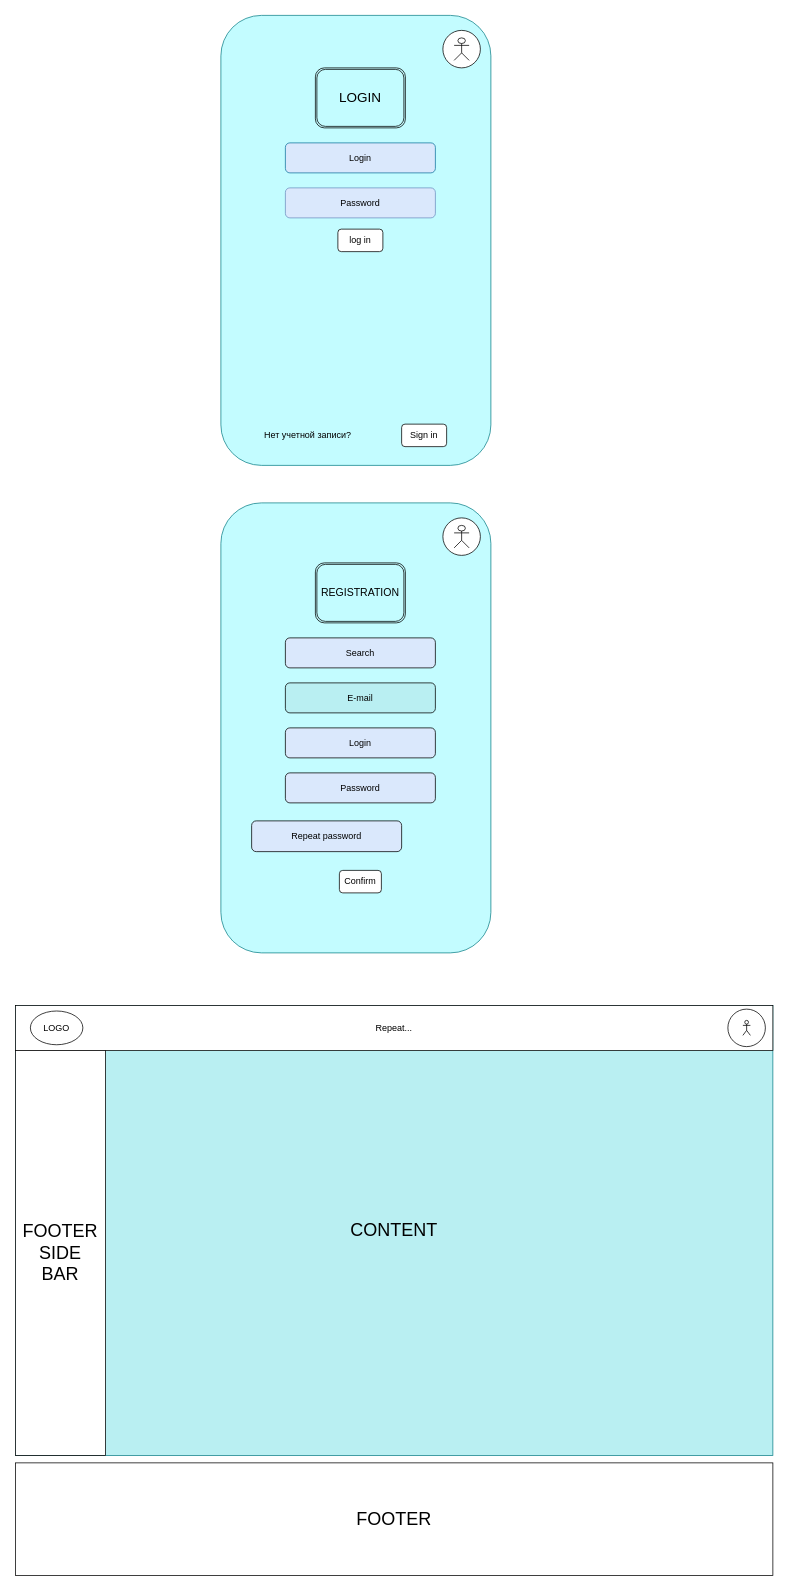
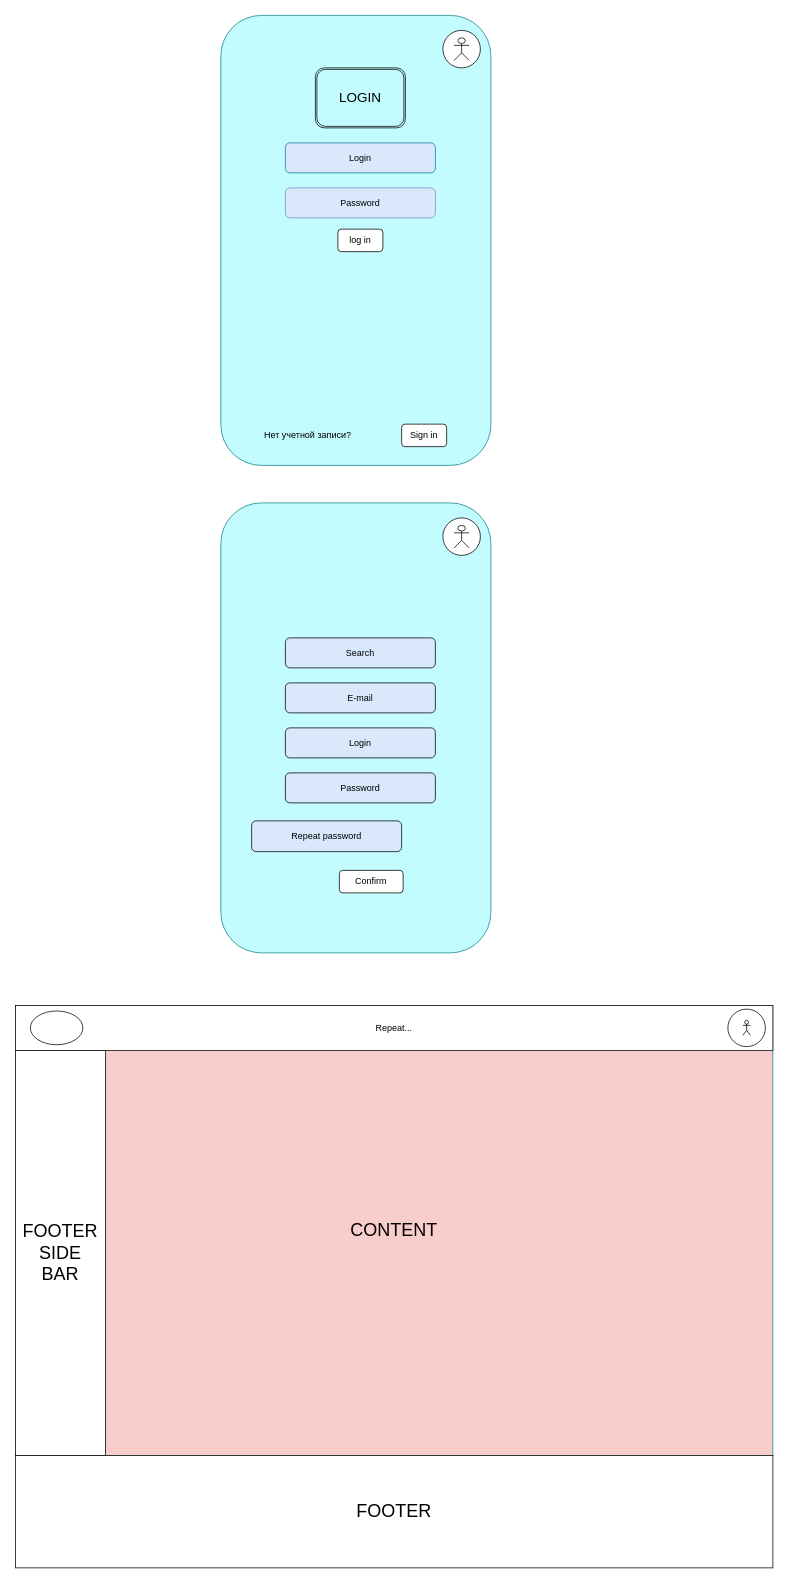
(360, 593) -> none
(360, 698) -> (360, 698)
(360, 882) -> (371, 882)
(57, 1028) -> none
(394, 1230) -> (394, 1230)
(394, 1519) -> (394, 1512)
